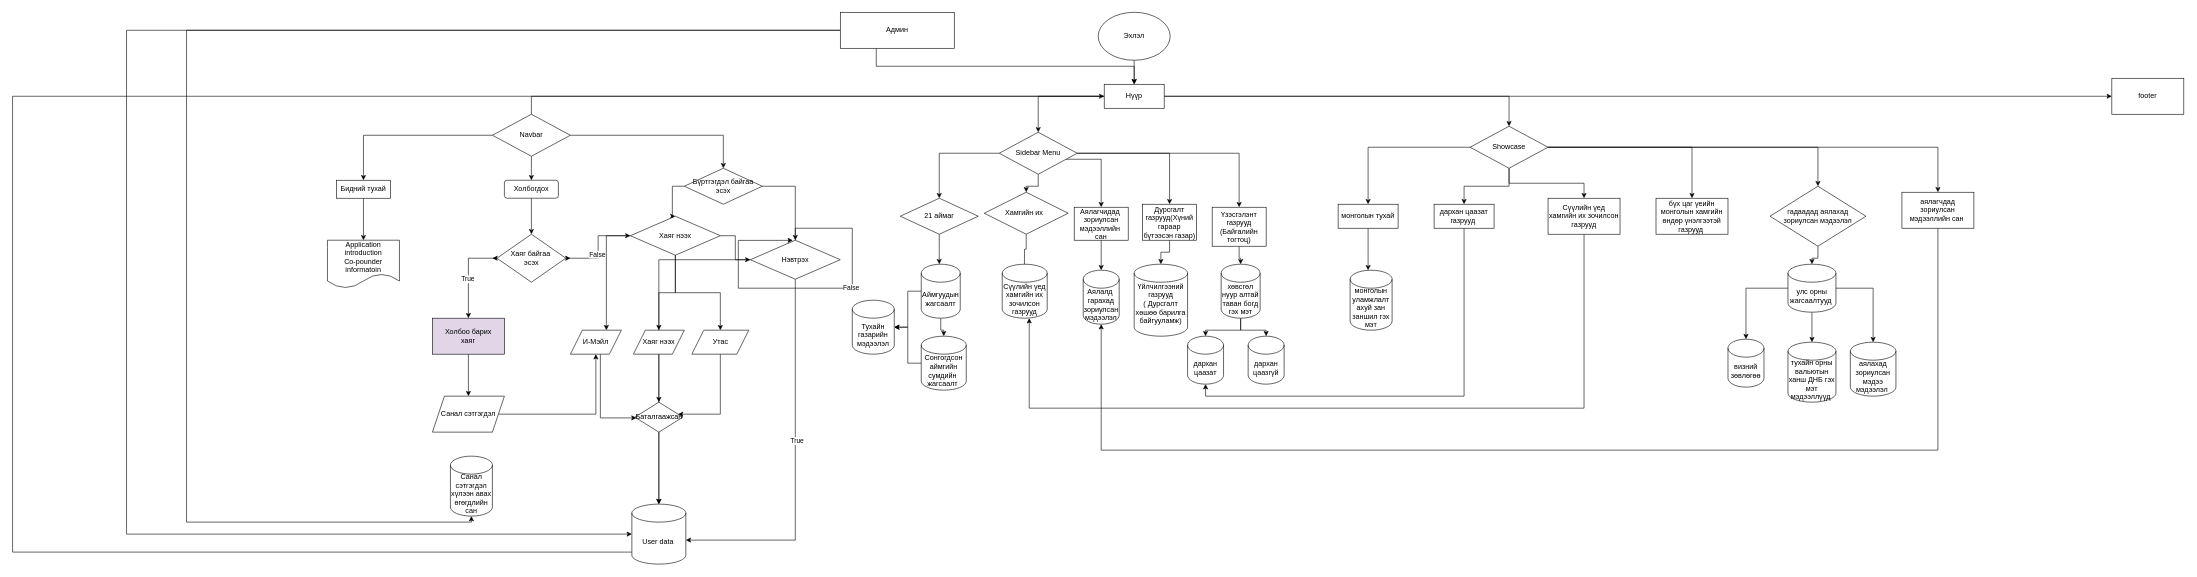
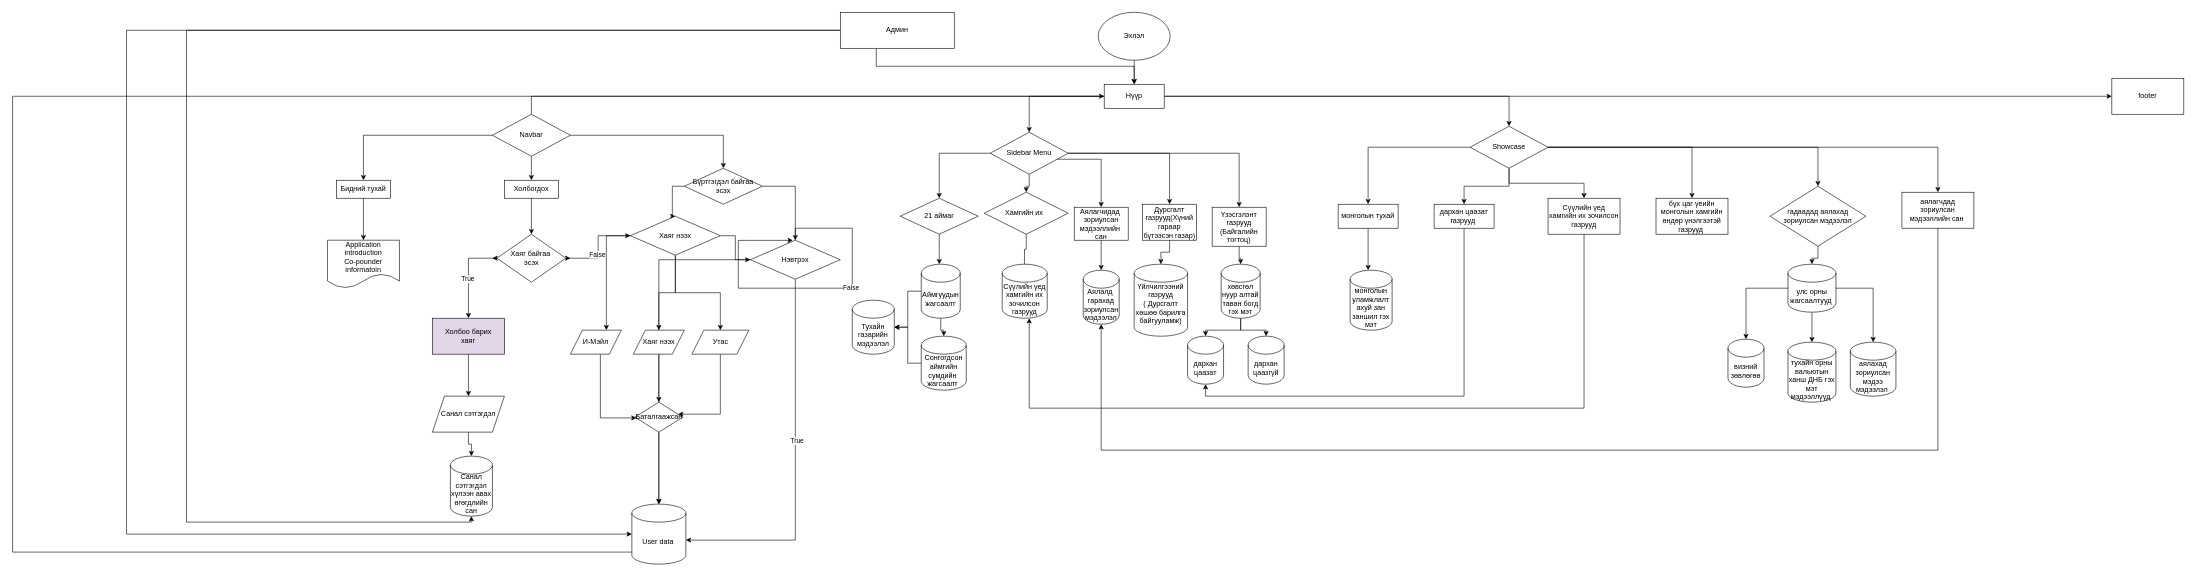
(1038, 153) -> (1029, 153)
(531, 189) -> (531, 189)
(596, 359) -> (468, 443)
